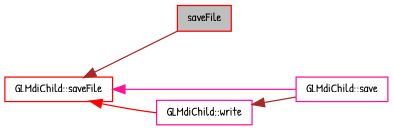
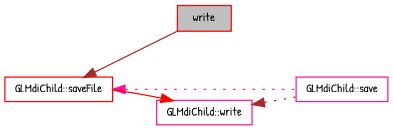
(204, 18) -> (204, 18)
(211, 89) -> (211, 89)
(280, 100) -> (280, 100)
(129, 109) -> (137, 94)
